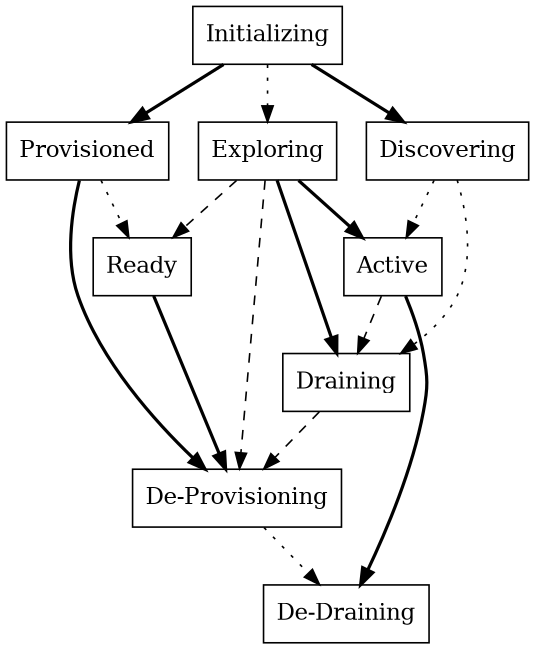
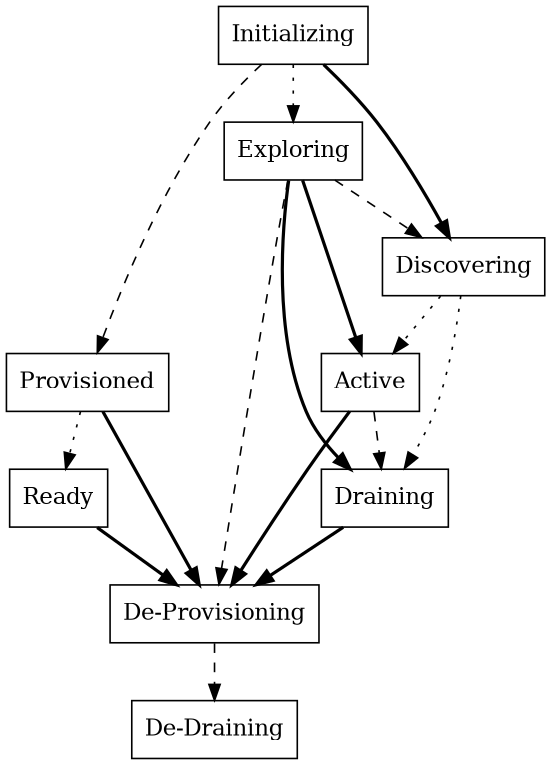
(185, 89) -> (168, 192)
(211, 203) -> (372, 204)
(297, 435) -> (307, 551)
(418, 436) -> (294, 490)
(286, 550) -> (215, 664)
